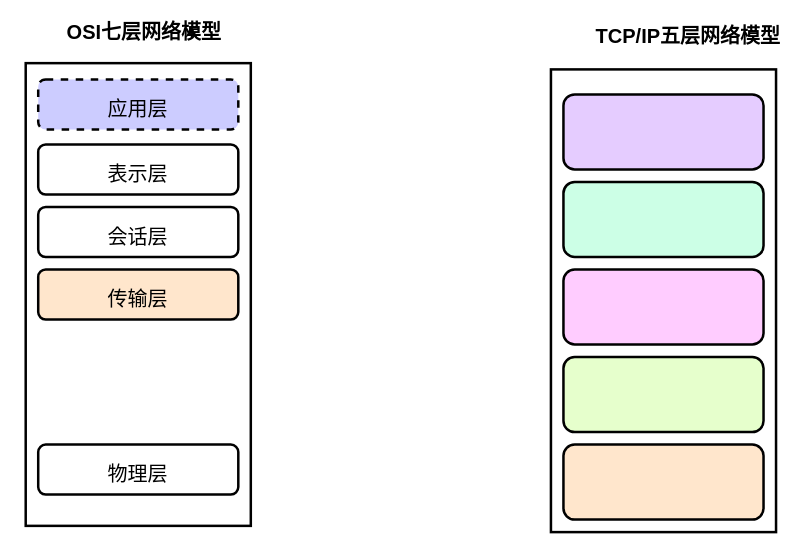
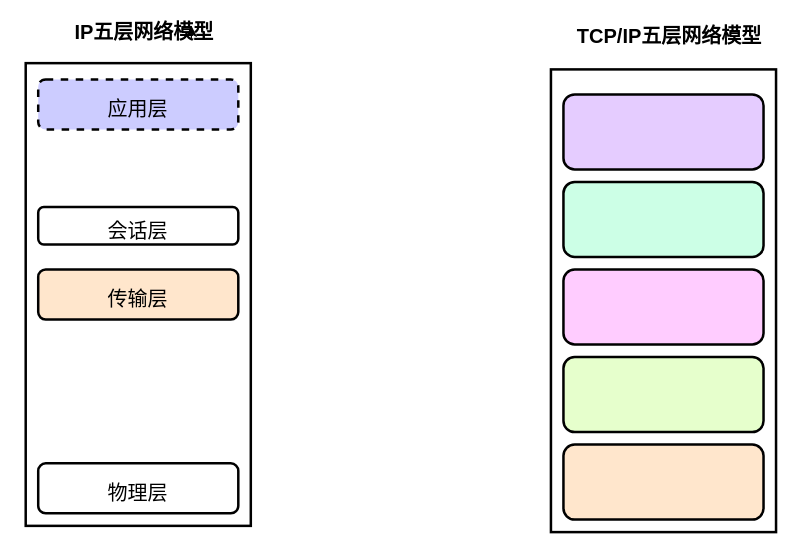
(144, 32) -> (144, 32)
(688, 35) -> (669, 35)
(138, 169) -> none
(138, 232) -> (138, 226)
(138, 469) -> (138, 488)
